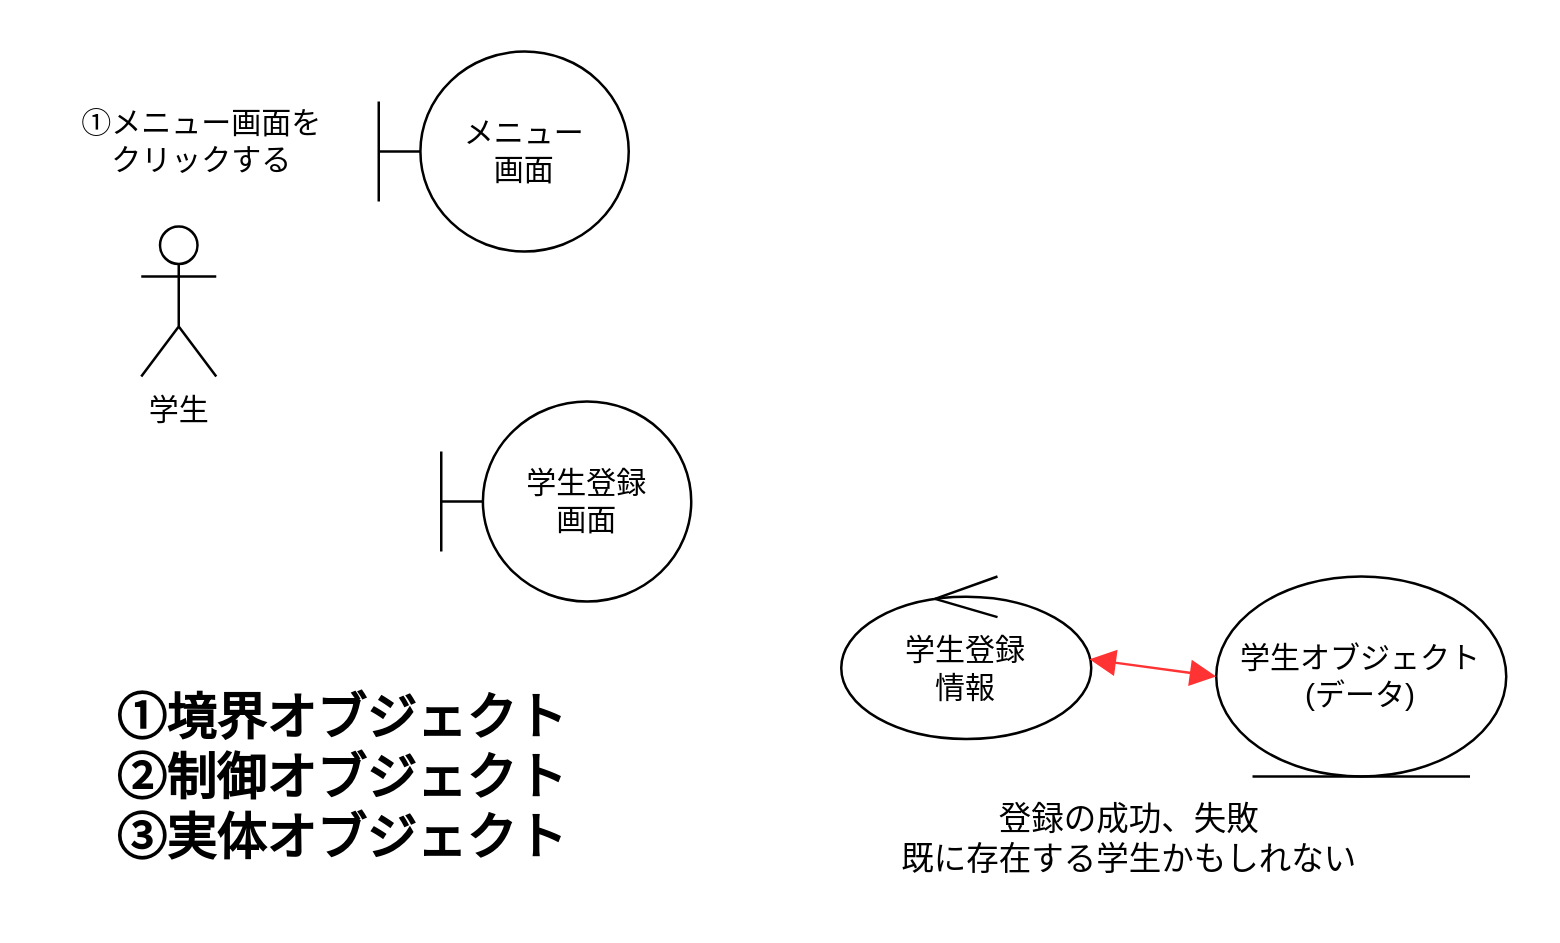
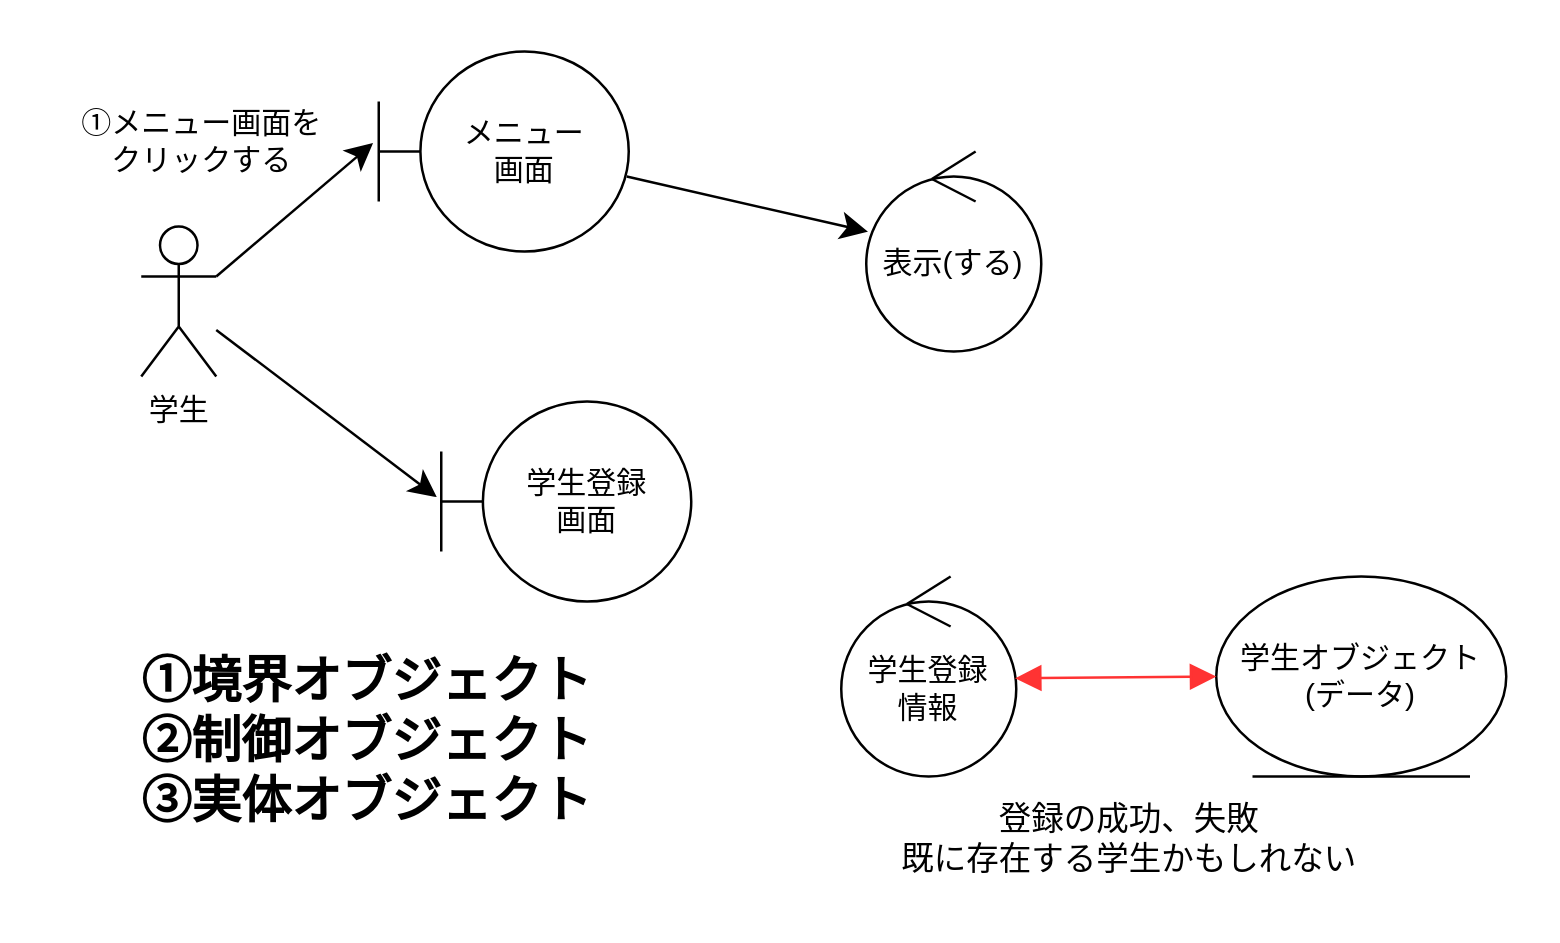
none -> (738, 202)
none -> (288, 215)
none -> (954, 251)
none -> (319, 408)
(966, 658) -> (929, 676)
(341, 776) -> (366, 739)
